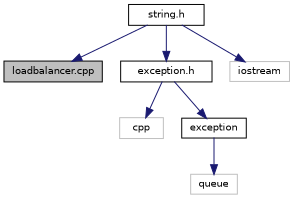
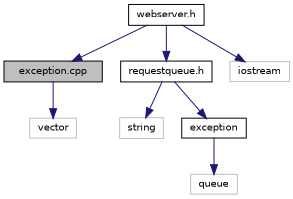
(166, 15) -> (166, 15)
(53, 72) -> (53, 72)
(166, 72) -> (166, 72)
none -> (53, 128)
(142, 128) -> (142, 128)
